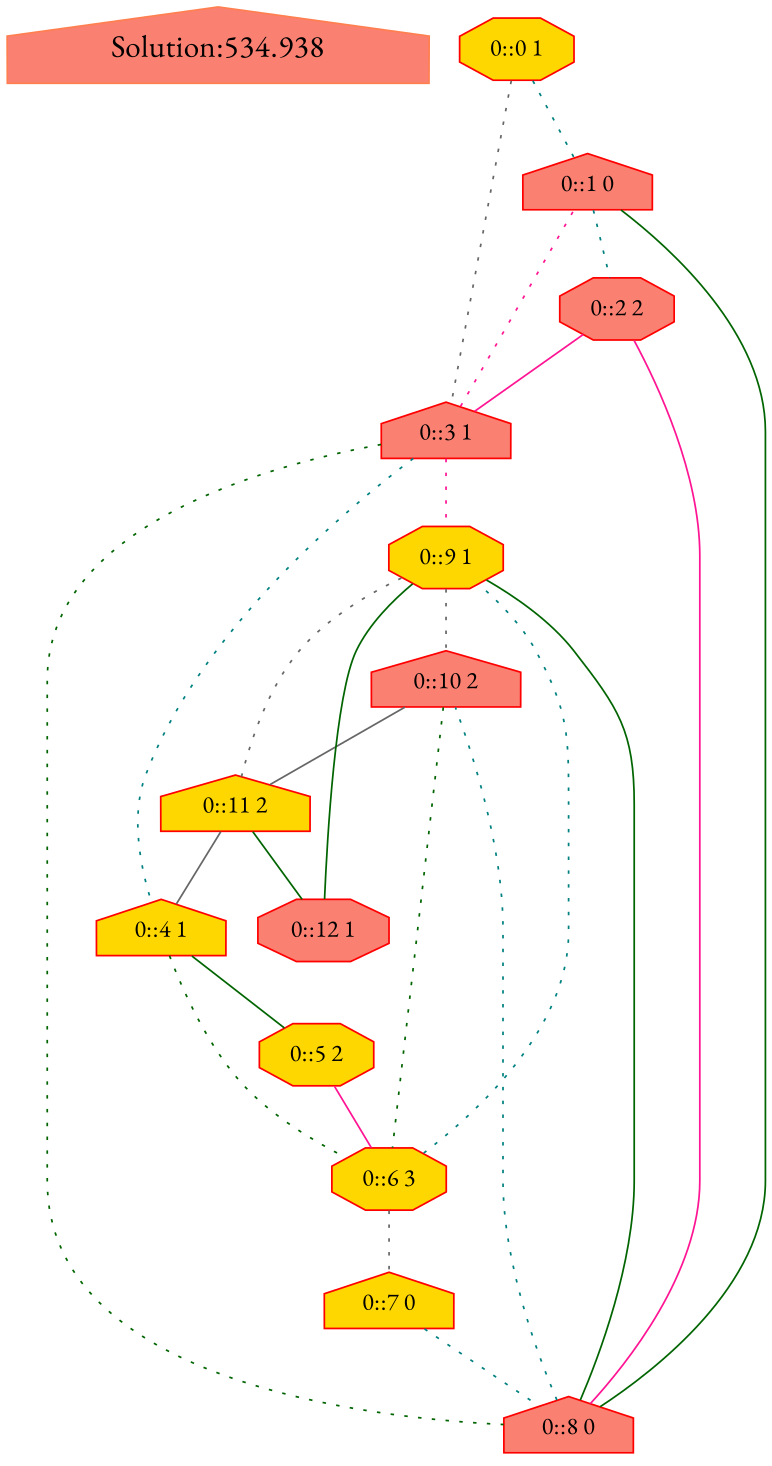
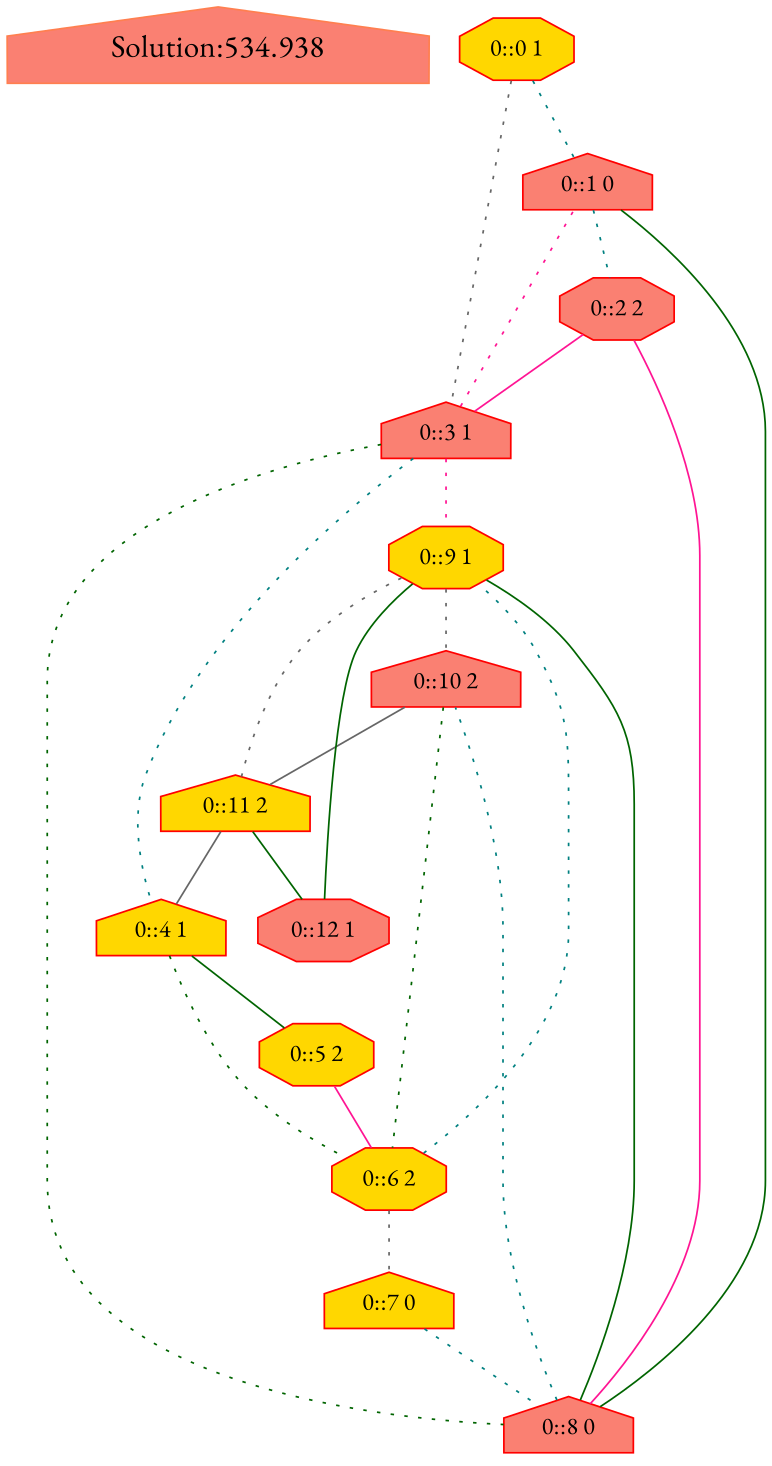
(389, 1179) -> (389, 1179)
